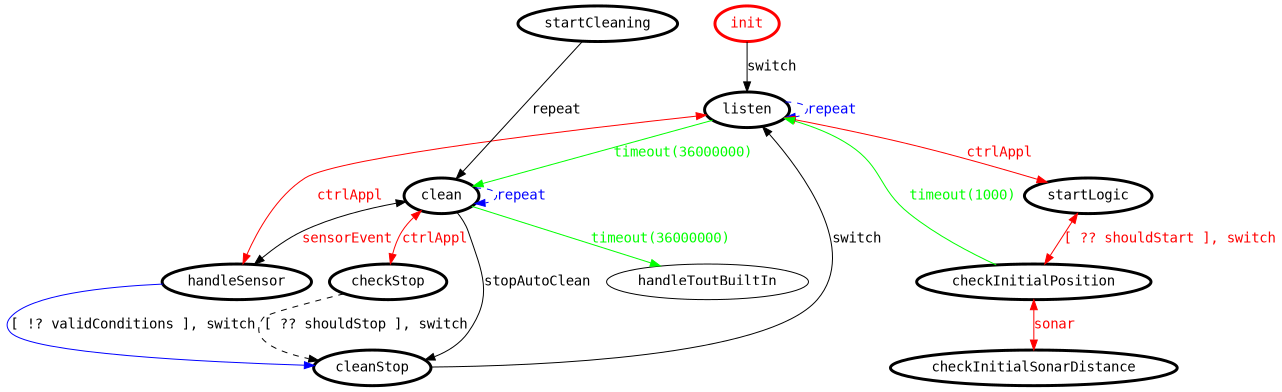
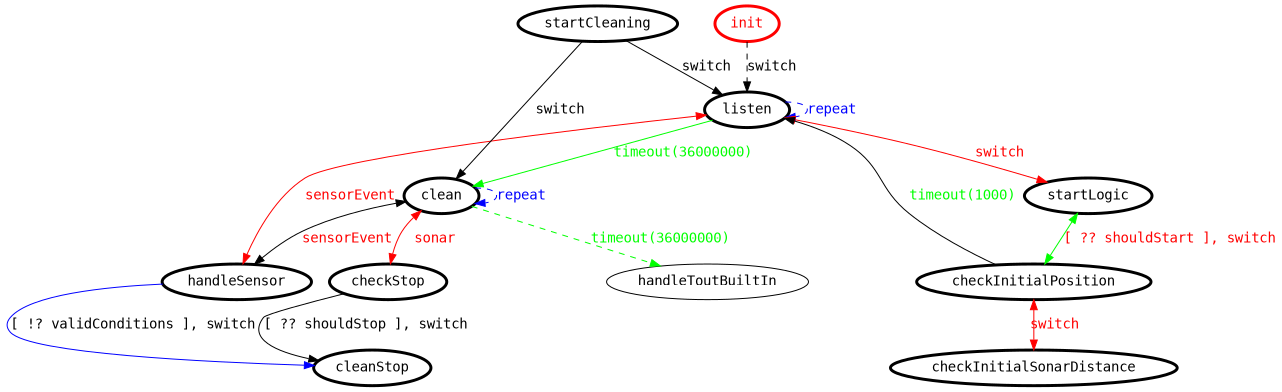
(747, 62) -> (747, 62)
(560, 110) -> (560, 110)
(1000, 153) -> (1000, 153)
(891, 195) -> (891, 195)
(350, 196) -> (350, 196)
(561, 235) -> (561, 235)
(435, 239) -> (435, 239)
(1061, 239) -> (1061, 239)
(483, 292) -> none
(268, 315) -> (268, 315)
(1055, 325) -> (1055, 325)
(722, 341) -> (670, 65)
